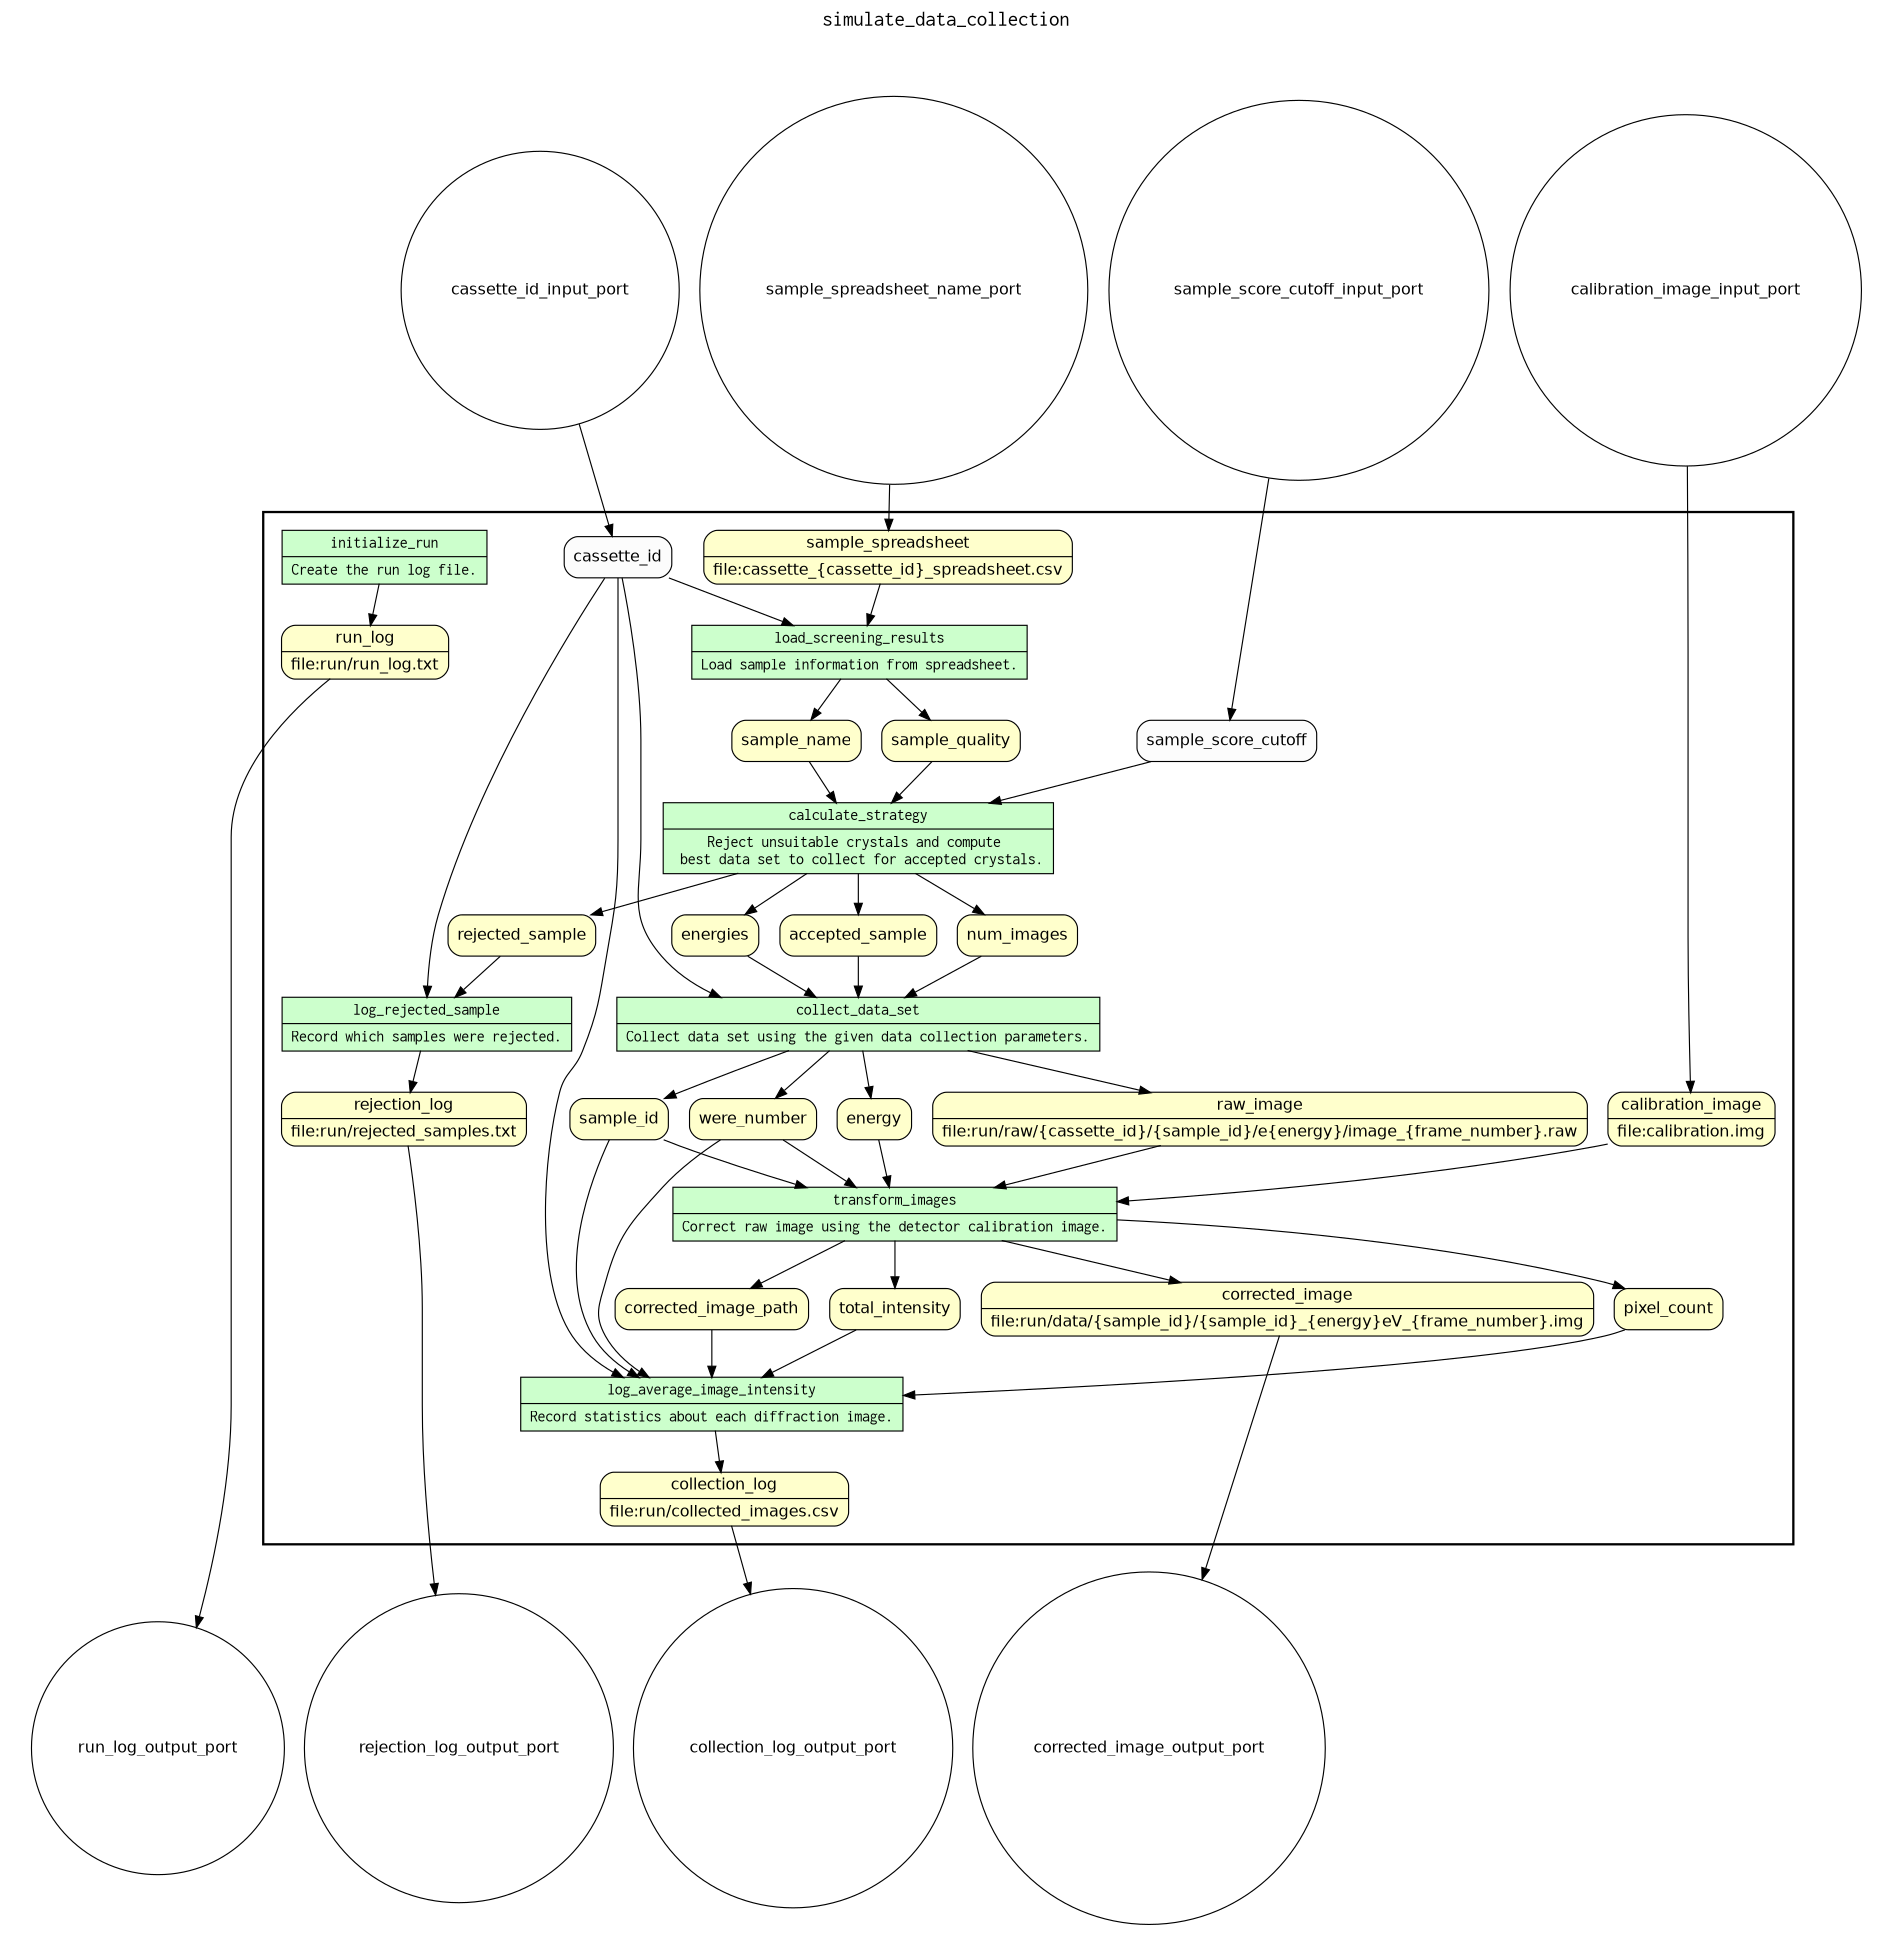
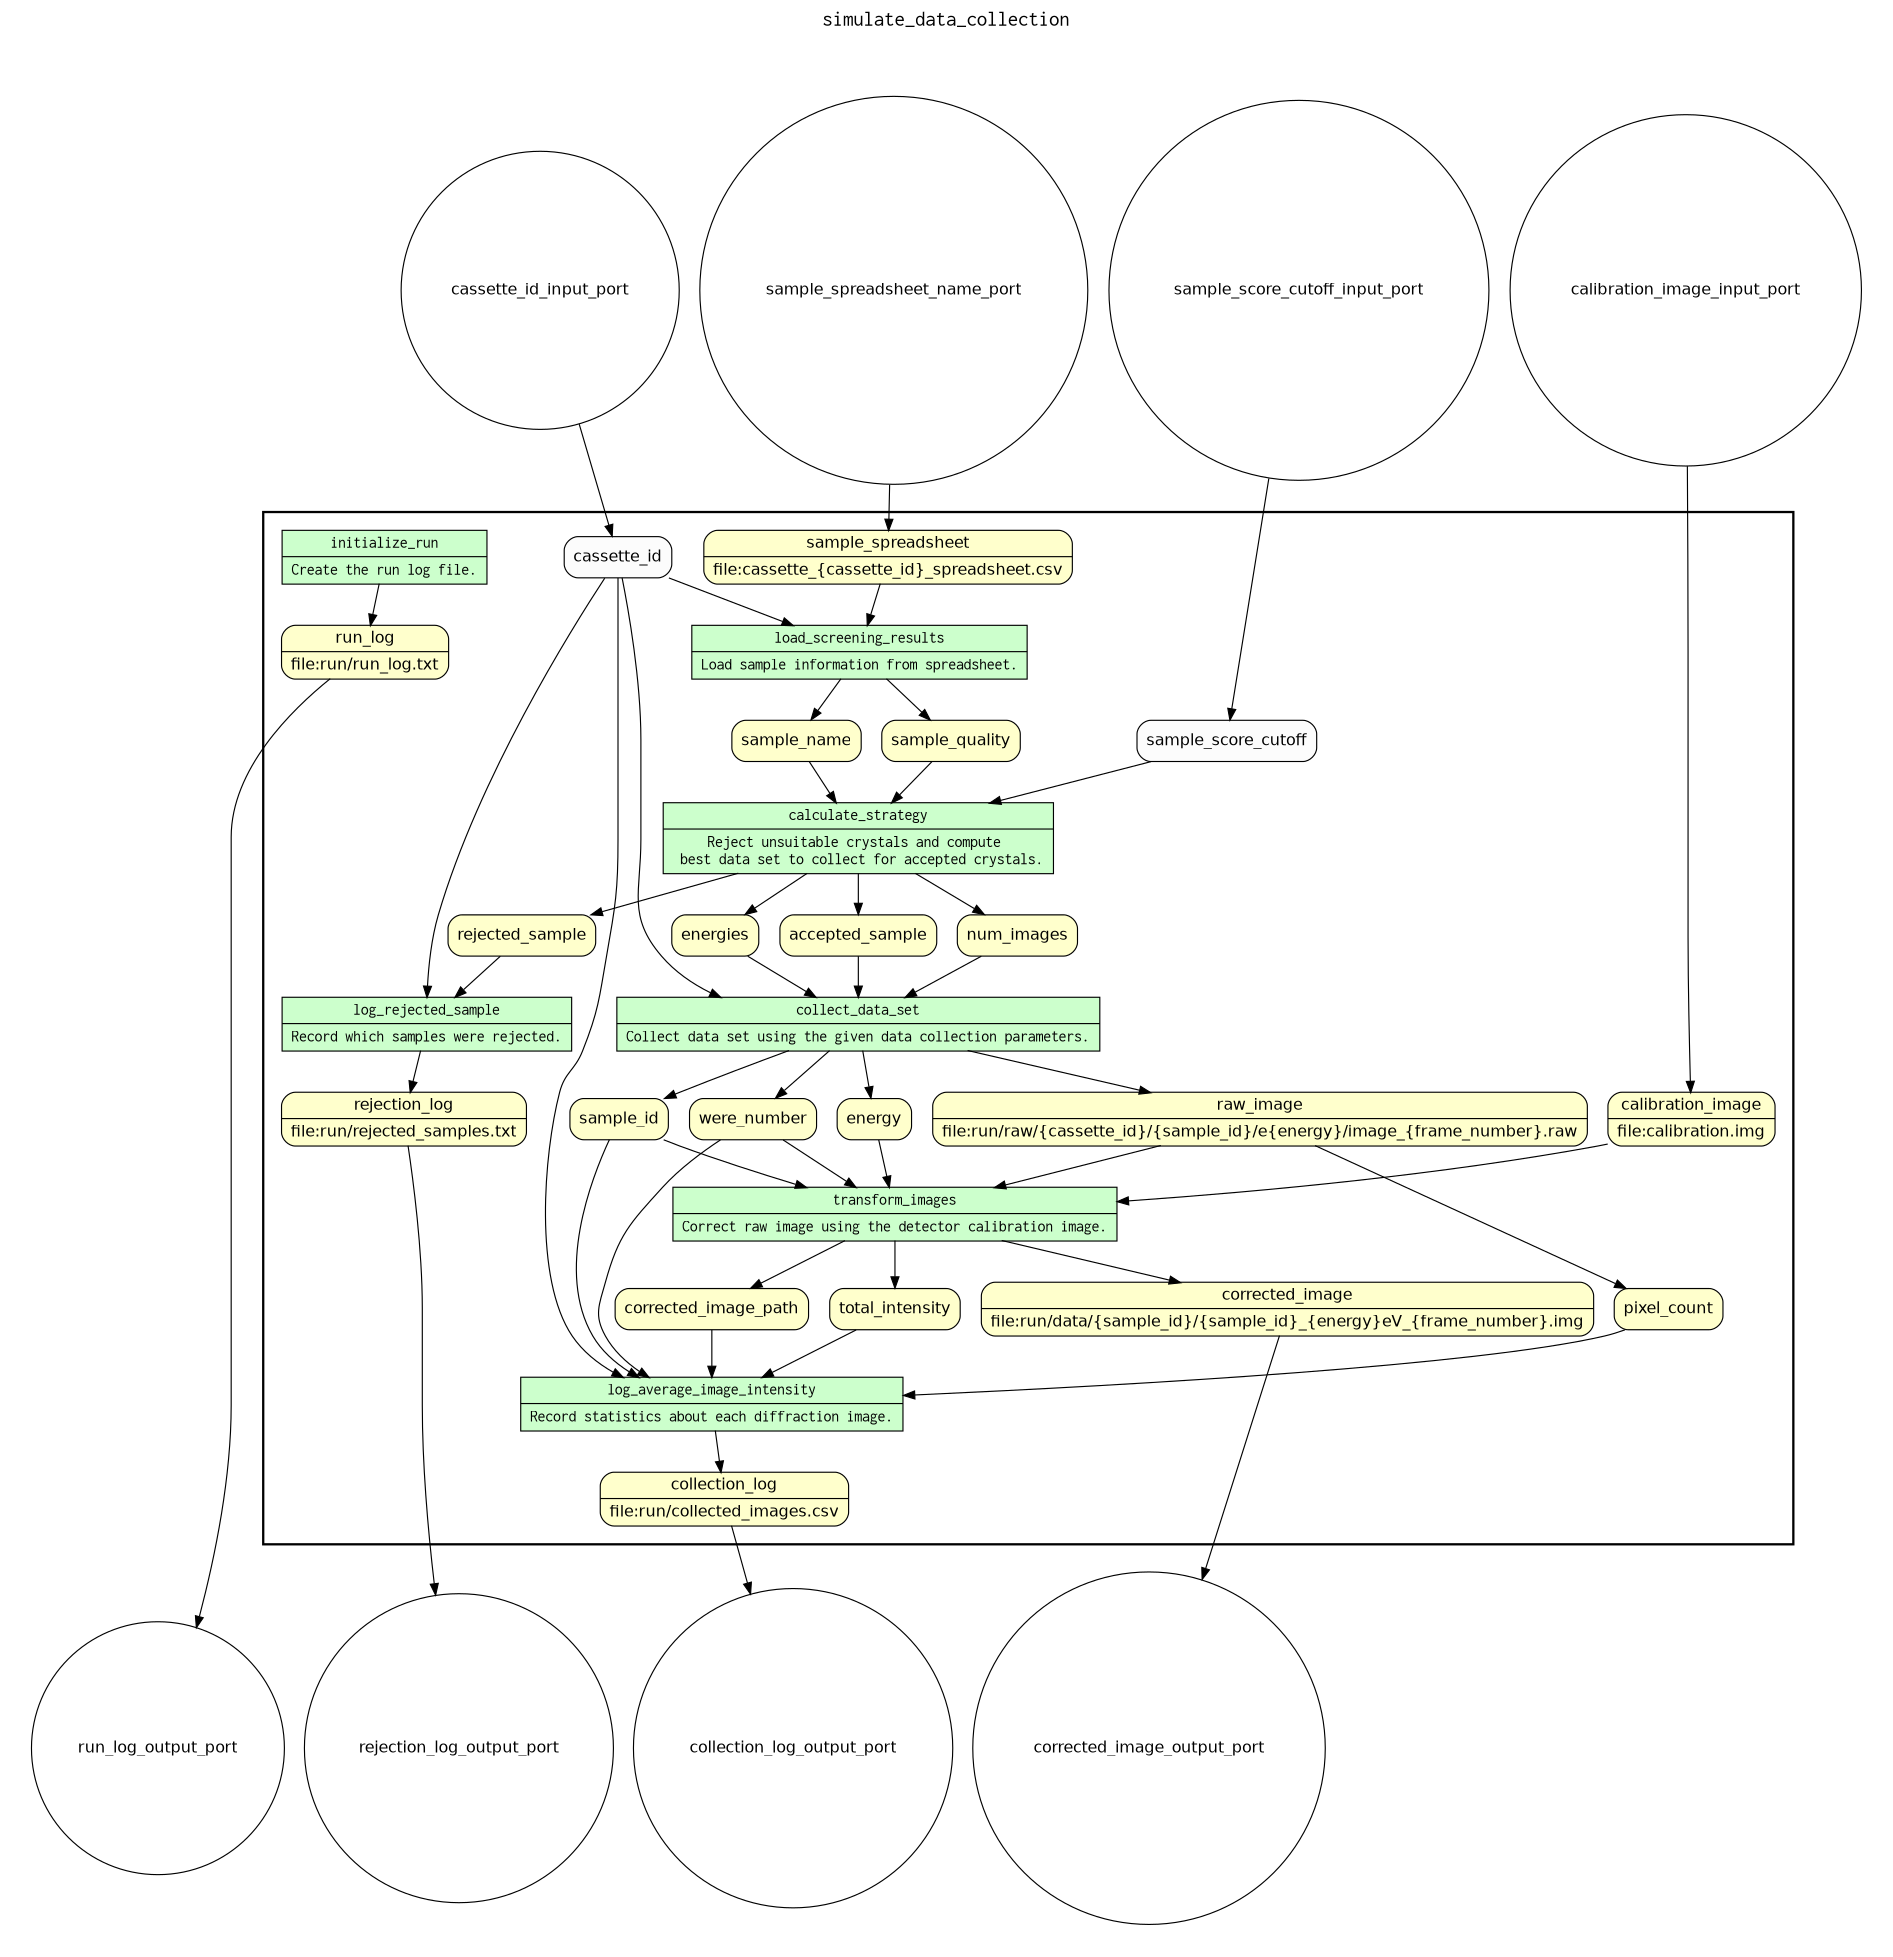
(1367, 1241) -> (1465, 1215)
